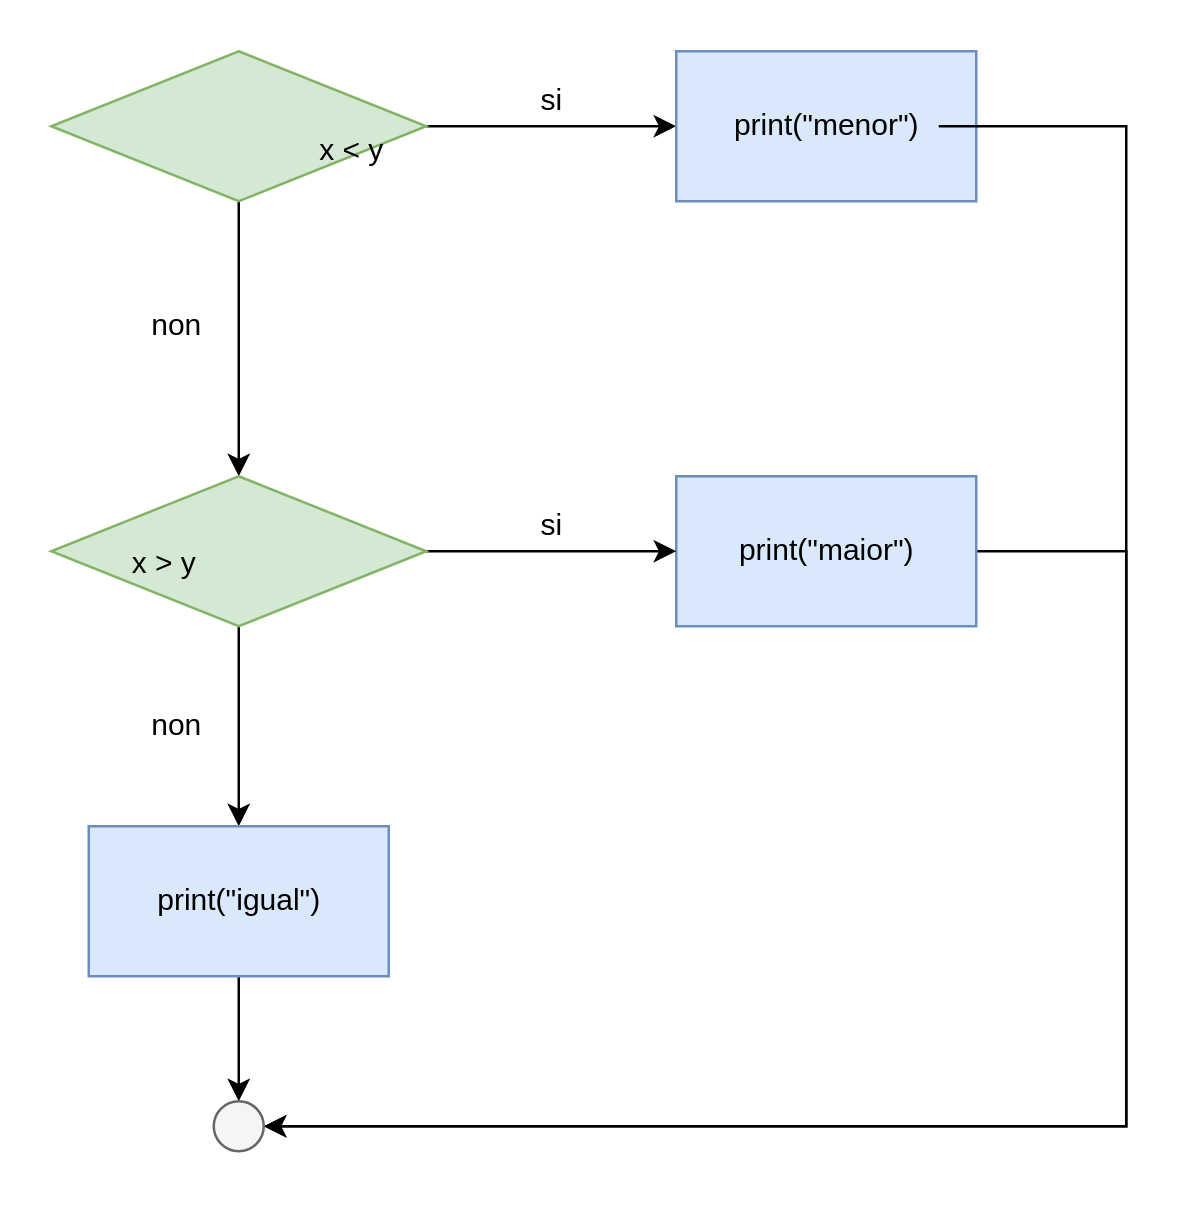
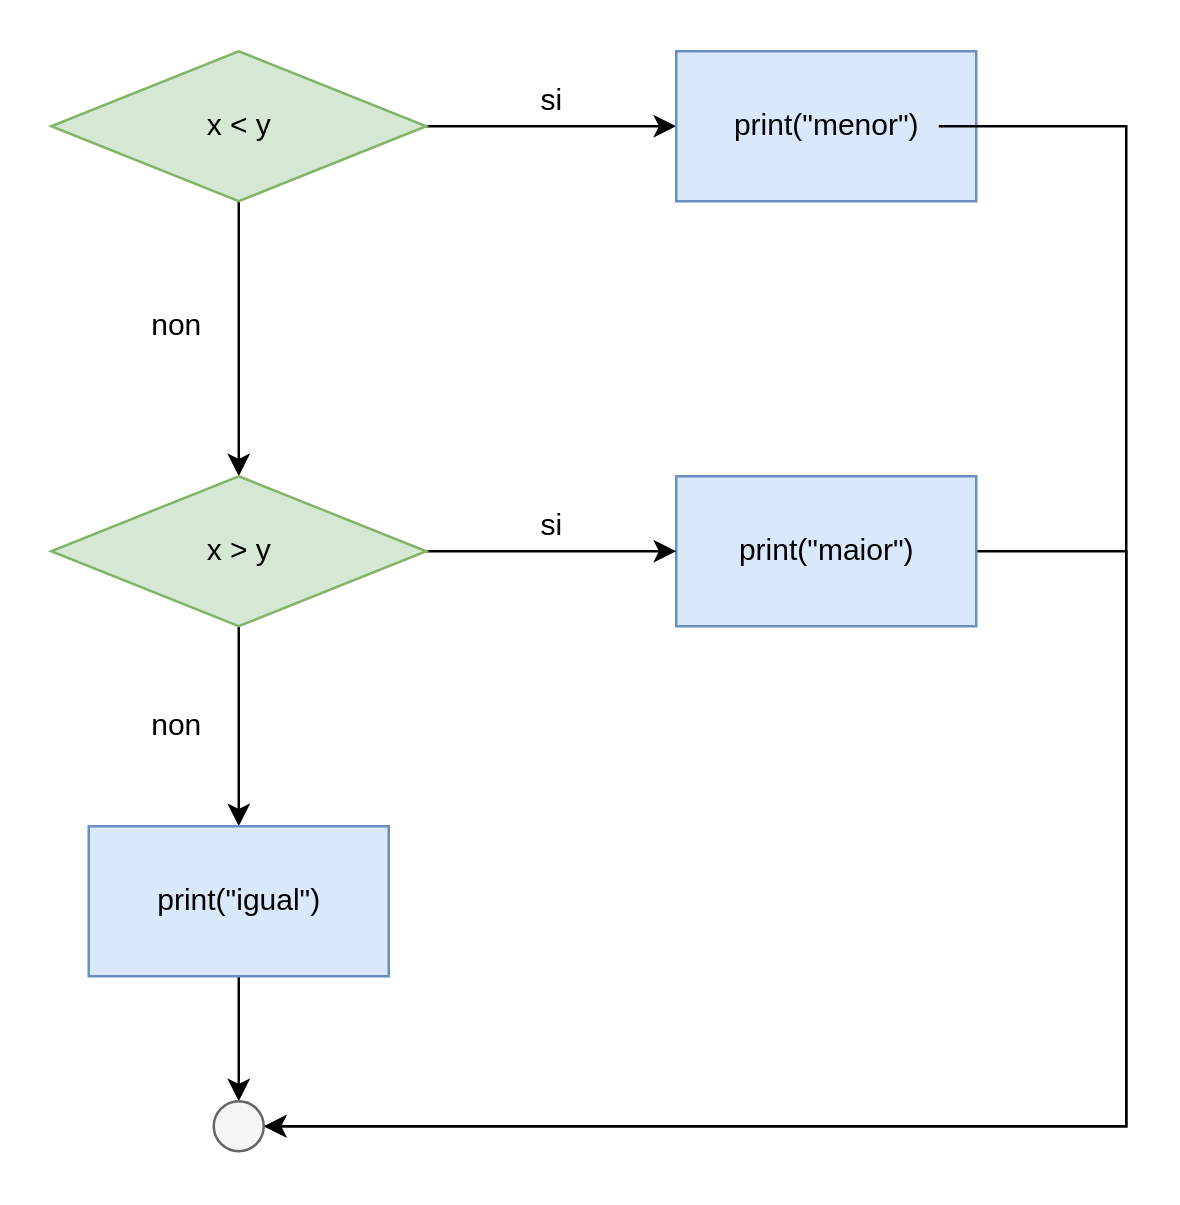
(351, 151) -> (239, 126)
(164, 564) -> (239, 551)
